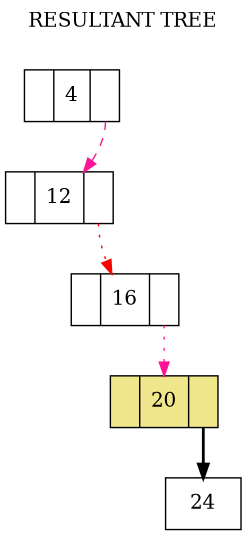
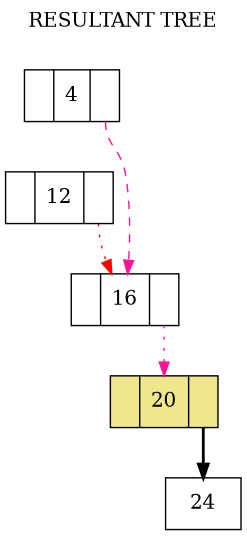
(102, 142) -> (127, 189)
